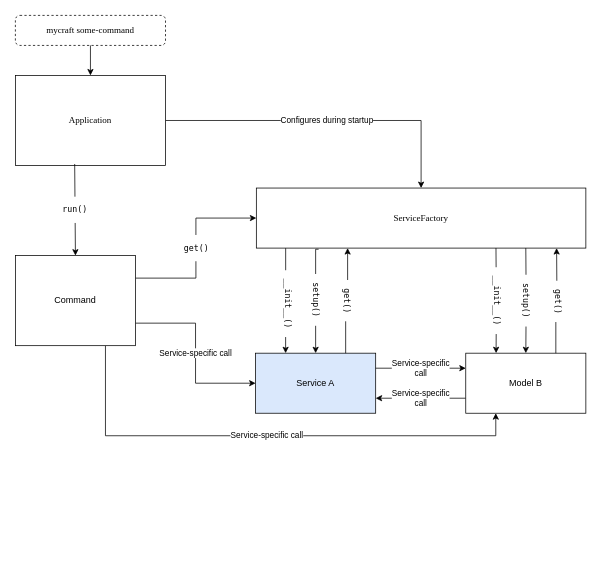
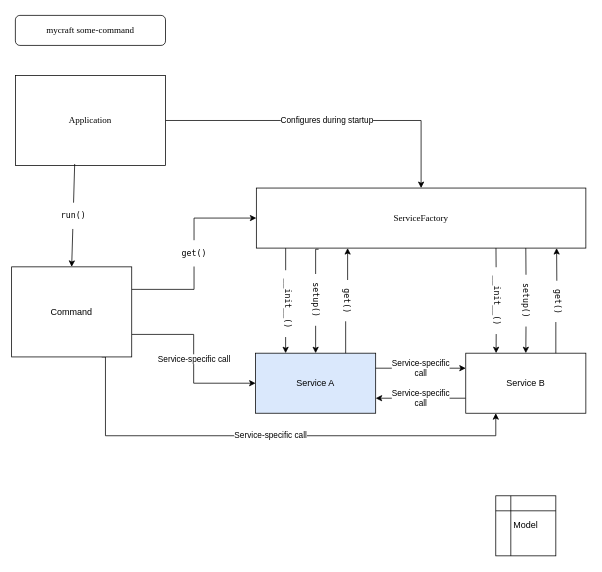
(90, 30) -> (90, 30)
(90, 57) -> none
(75, 300) -> (72, 312)
(525, 383) -> (525, 383)
none -> (525, 525)
